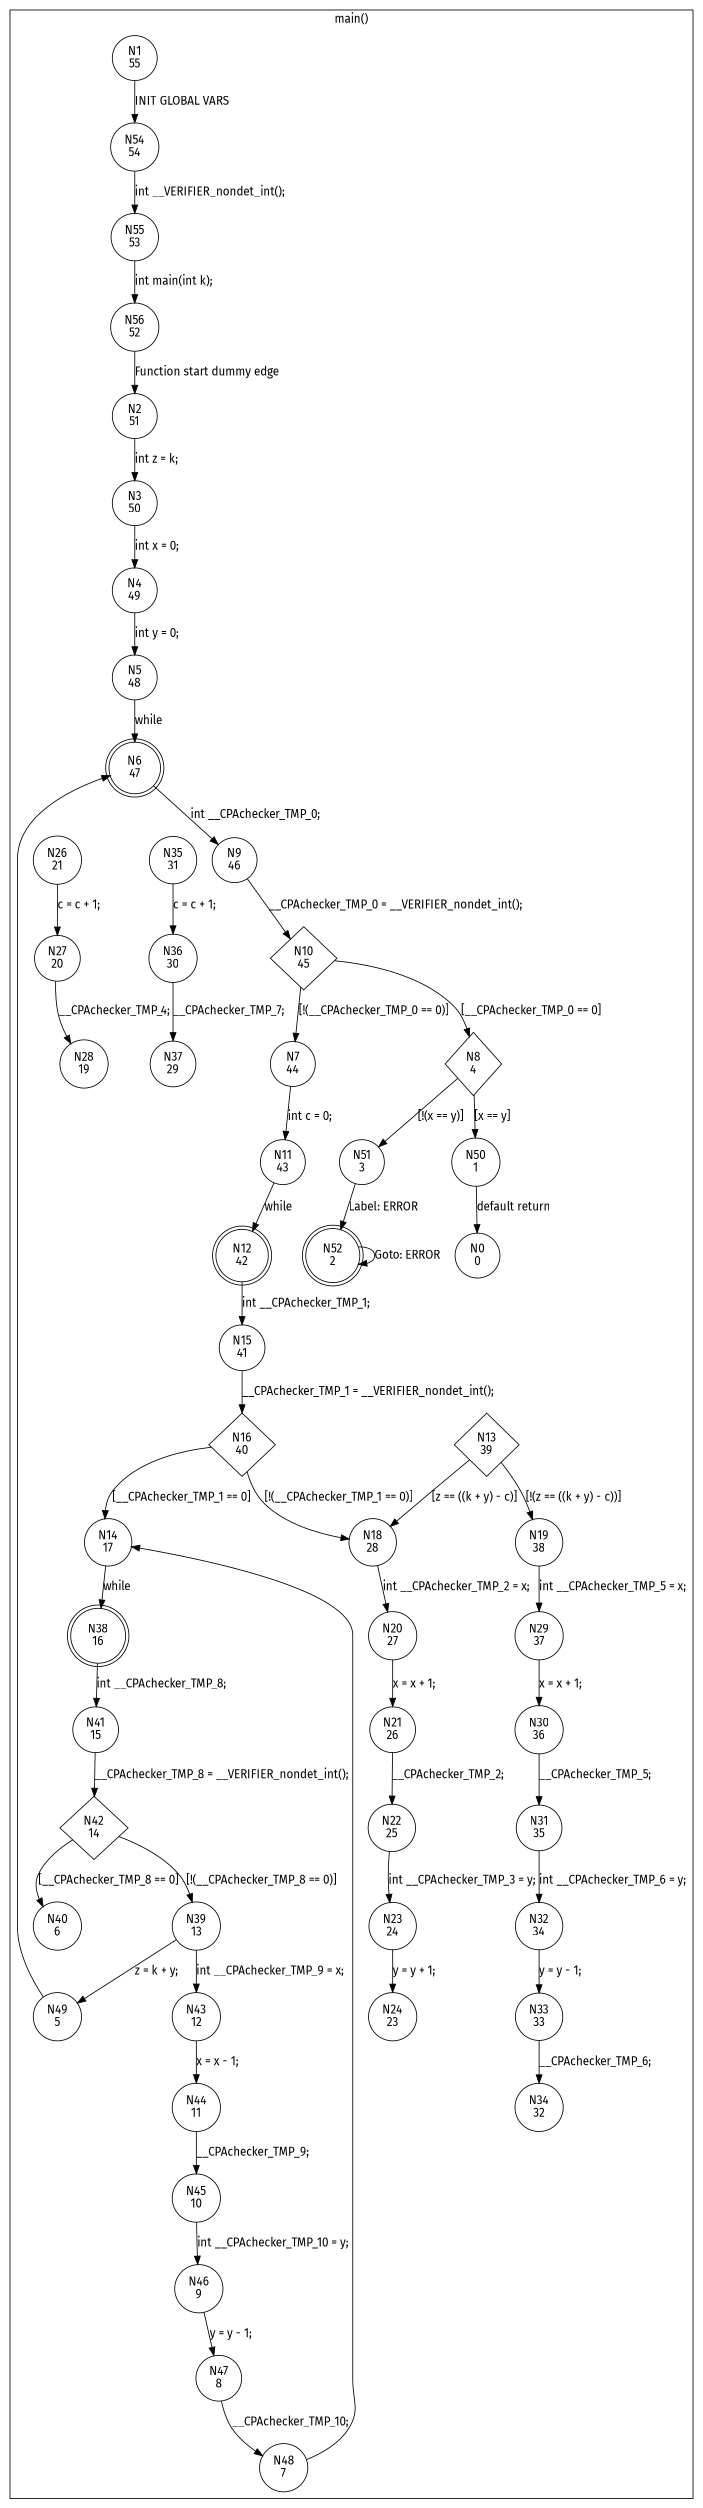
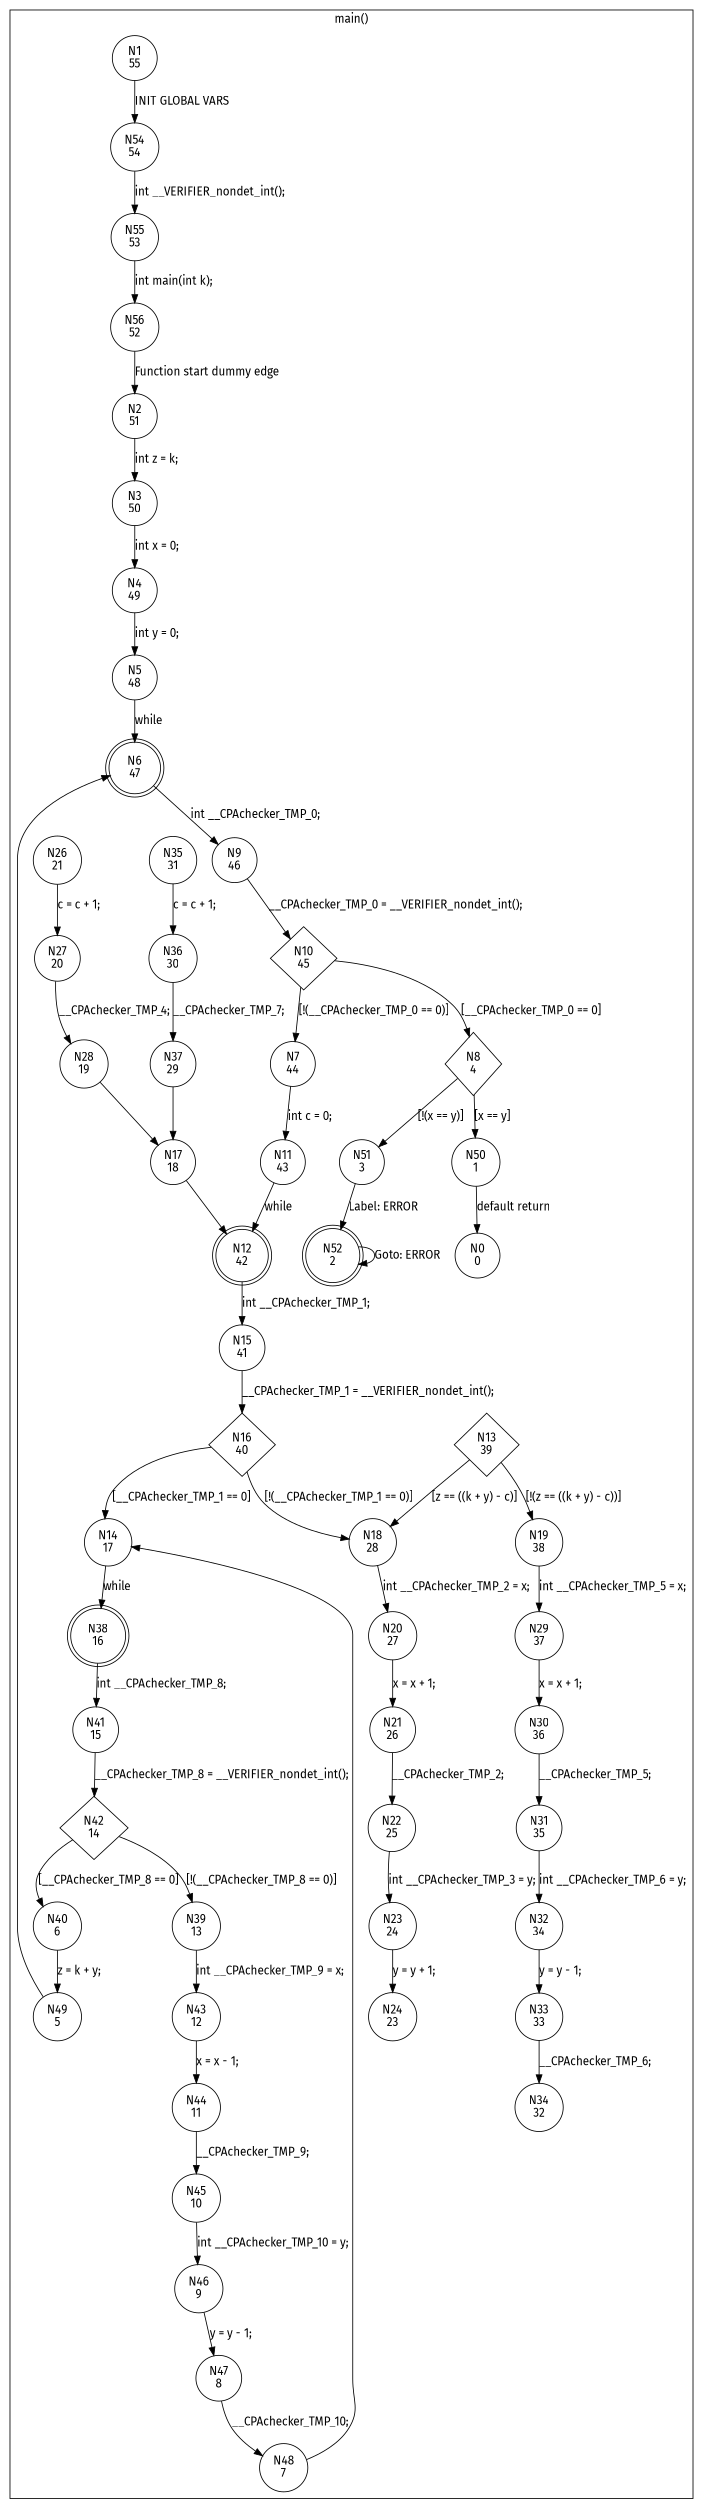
none -> (173, 1162)
(130, 1969) -> (57, 1967)
